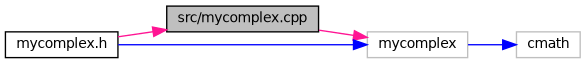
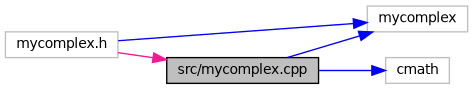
(336, 33) -> (323, 47)
(62, 45) -> (62, 45)
(485, 45) -> (345, 70)
